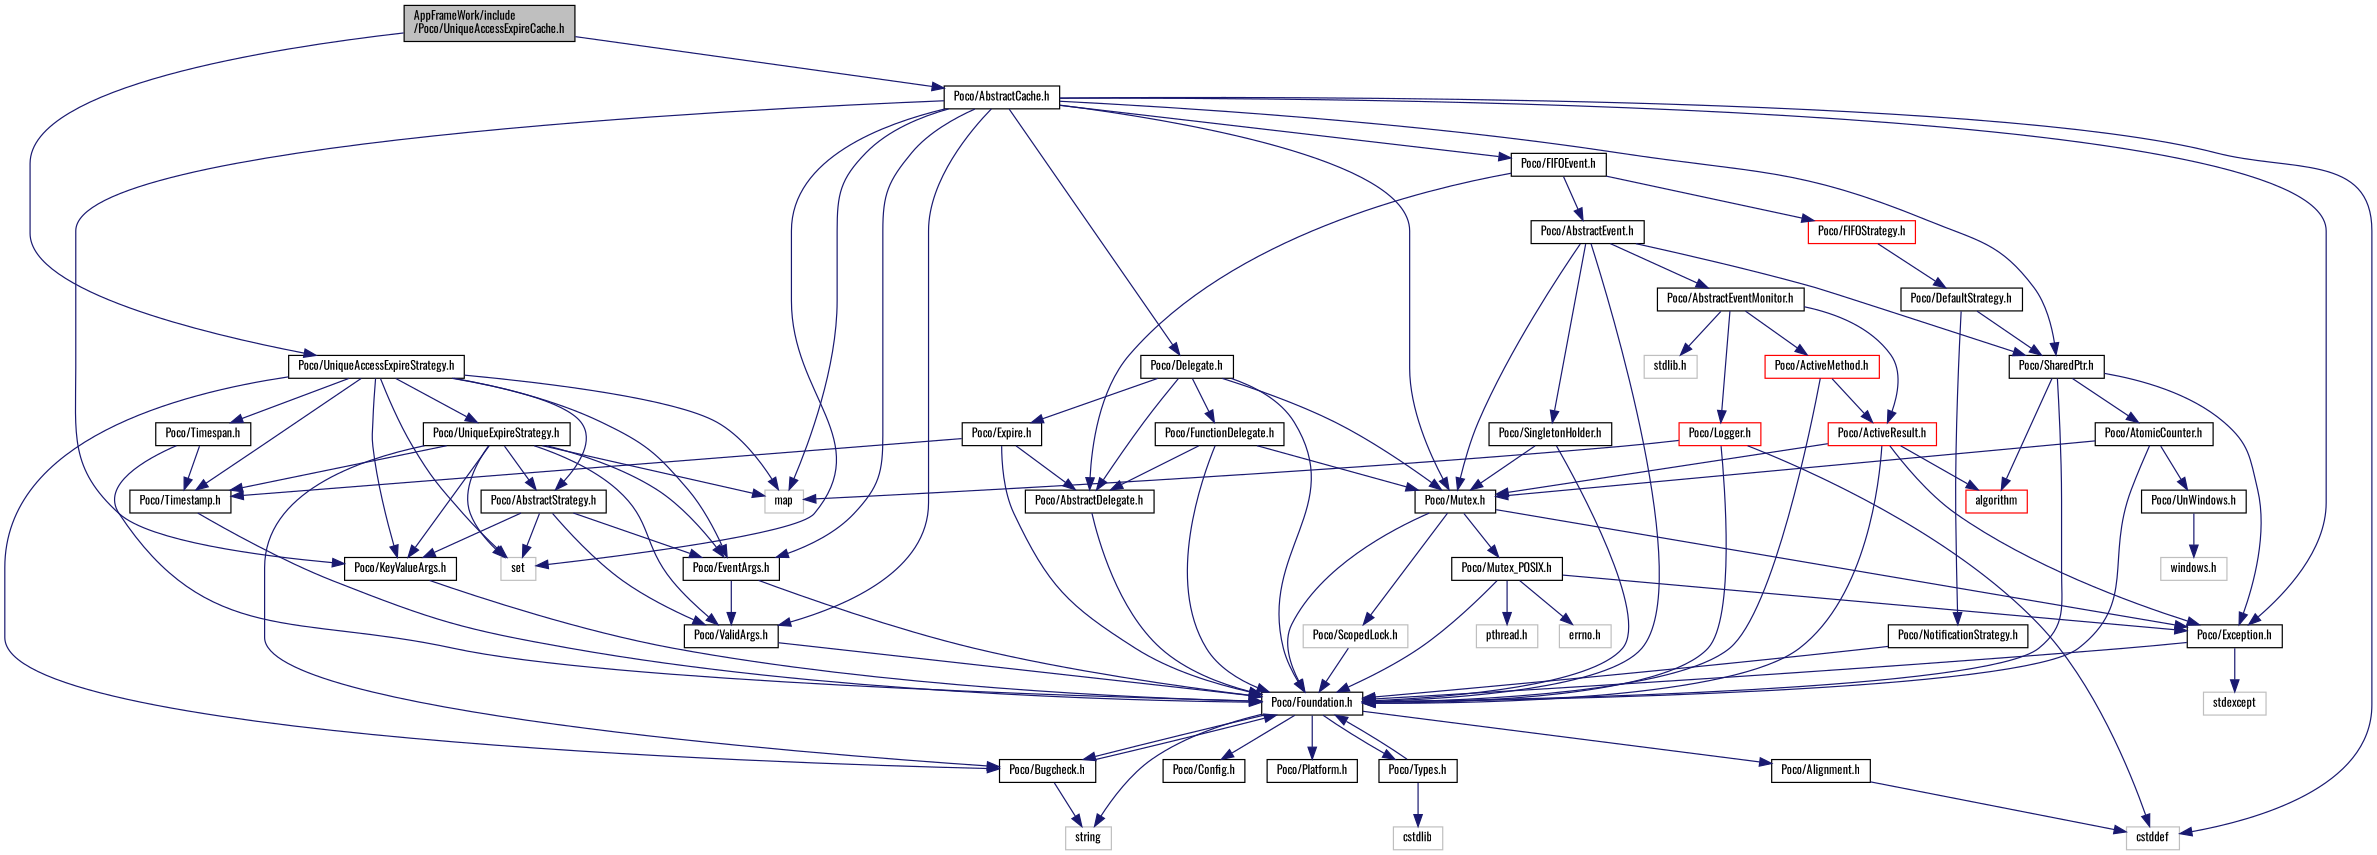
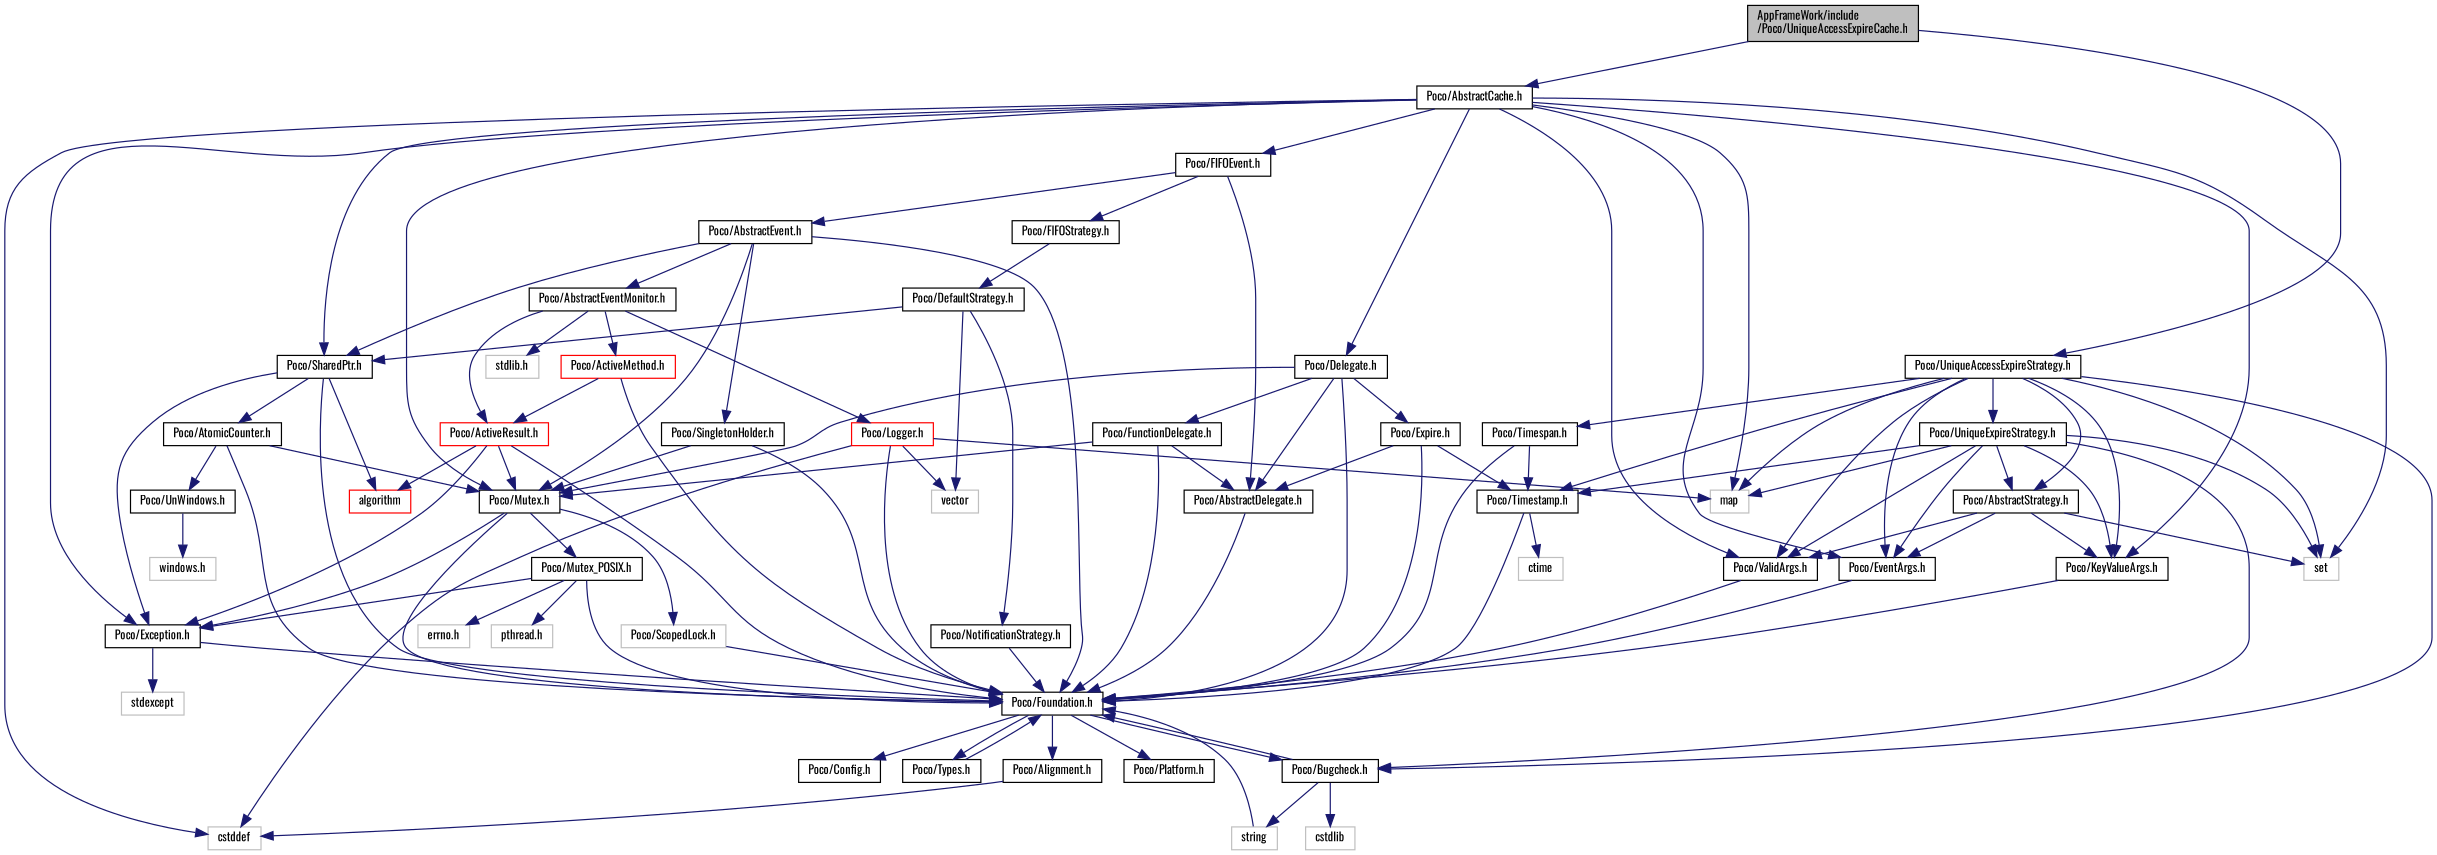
(1862, 232) -> (1066, 232)
none -> (955, 502)
none -> (1541, 569)
(731, 597) -> (1868, 445)
(1166, 750) -> (1218, 754)
(1418, 799) -> (1330, 799)
